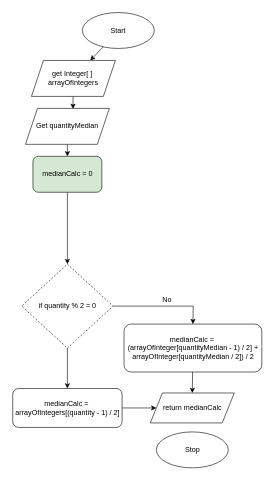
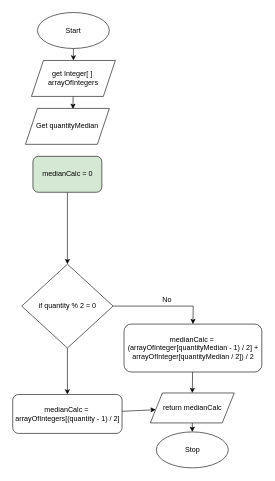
(119, 30) -> (74, 30)
(68, 148) -> none
(68, 306) -> (68, 306)
(68, 408) -> (68, 414)
none -> (193, 426)
